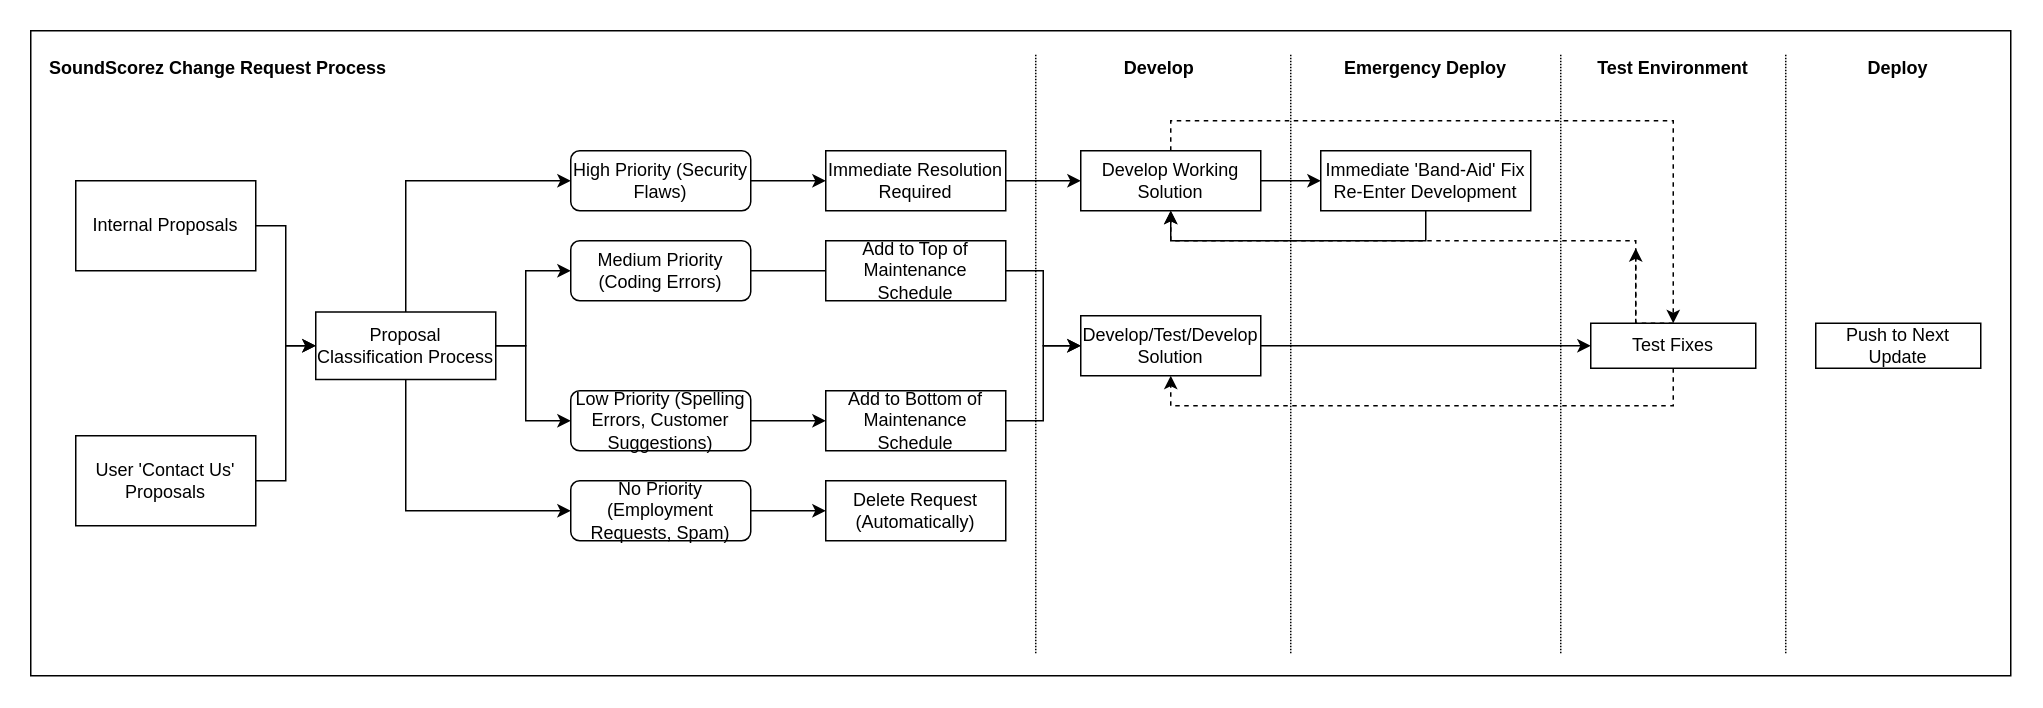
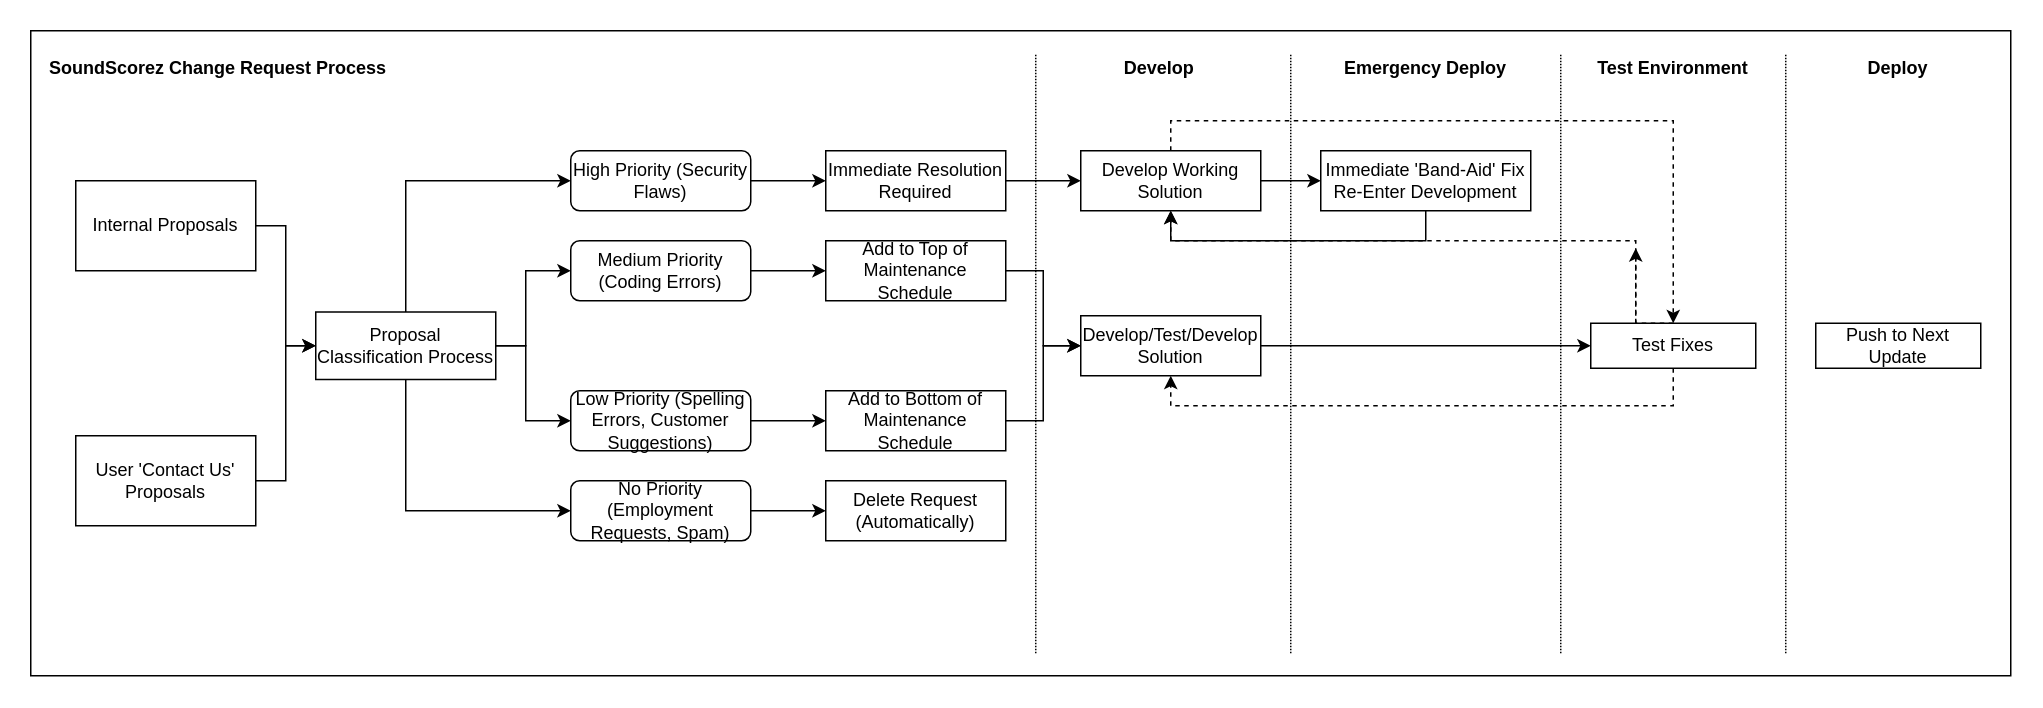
(818, 271) -> (814, 271)
